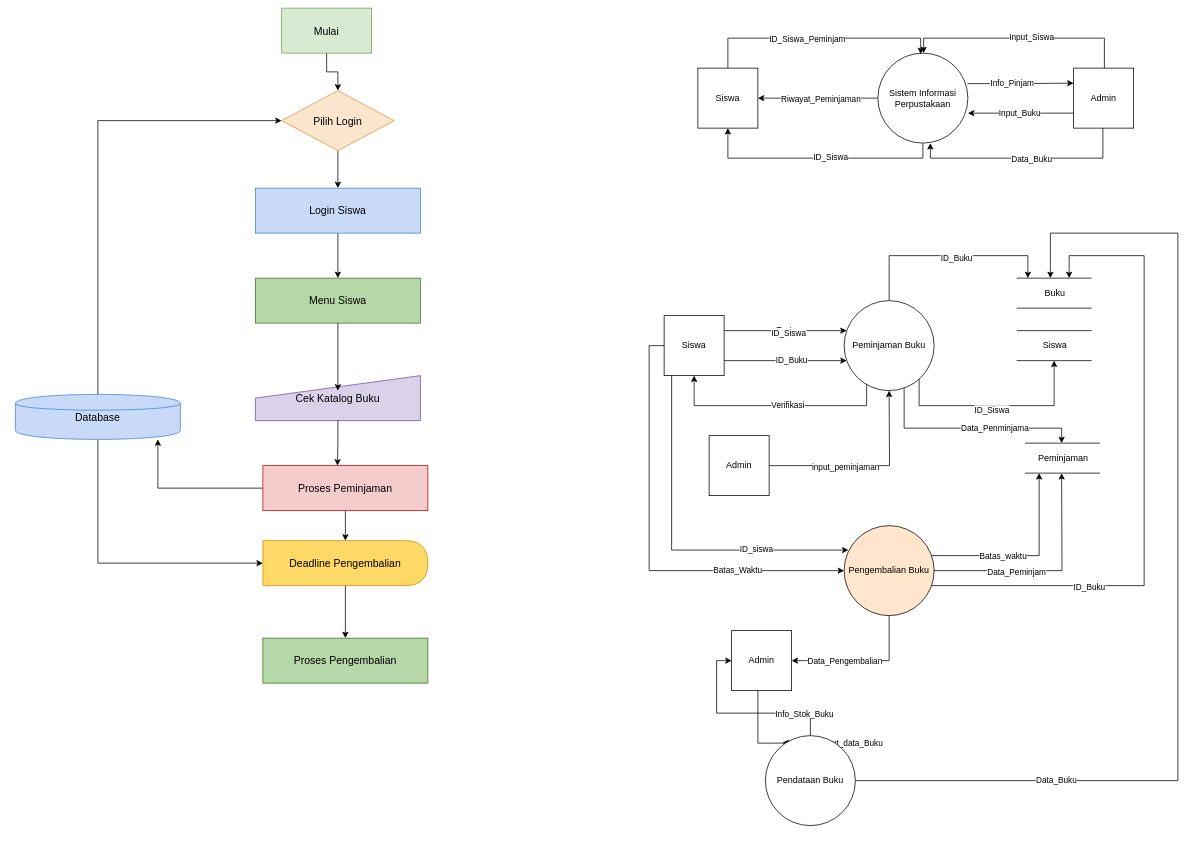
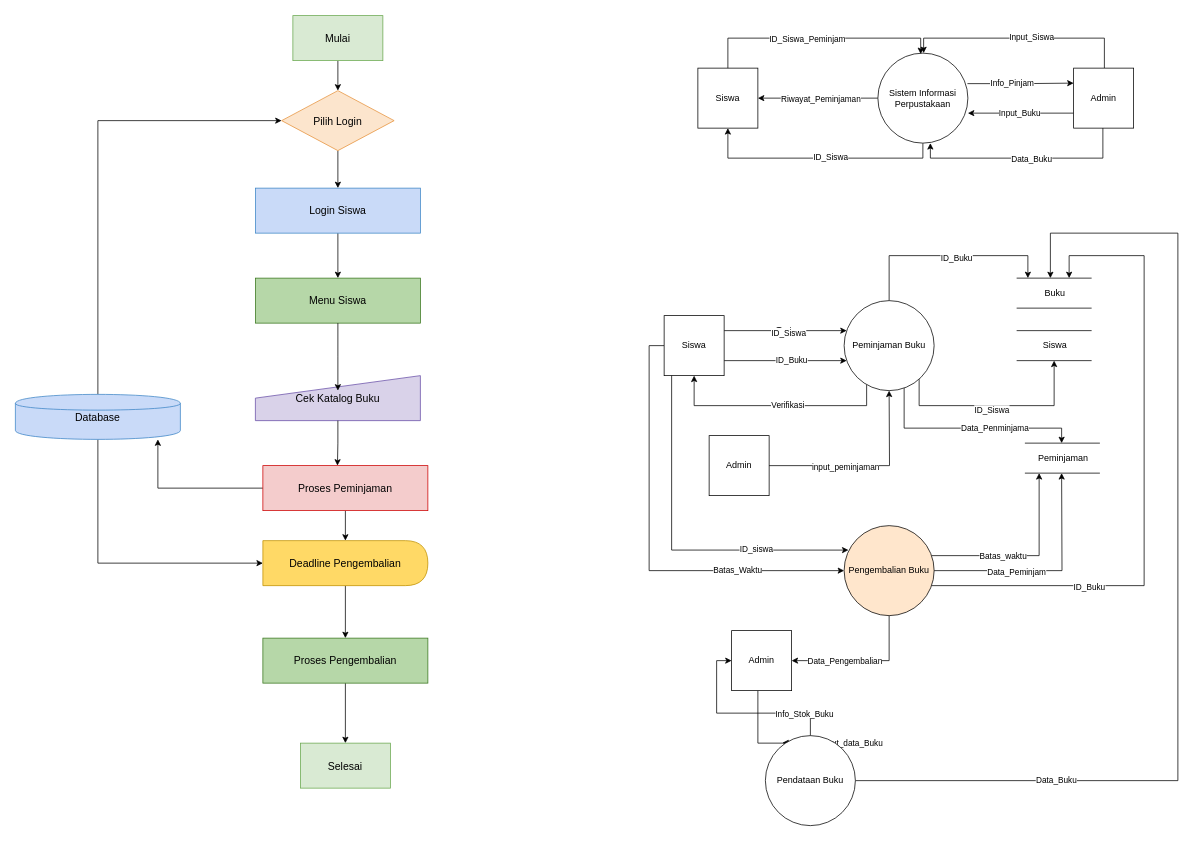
(327, 30) -> (338, 38)
none -> (345, 710)
none -> (345, 765)
